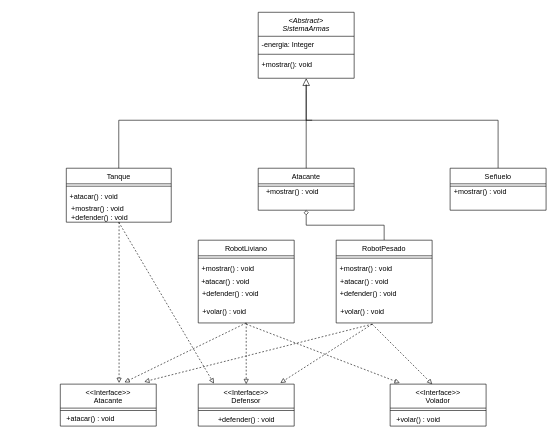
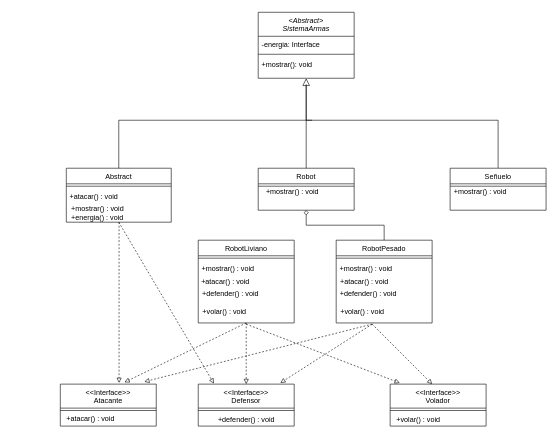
(293, 44) -> (297, 44)
(119, 176) -> (119, 176)
(306, 176) -> (306, 176)
(119, 213) -> (119, 213)
